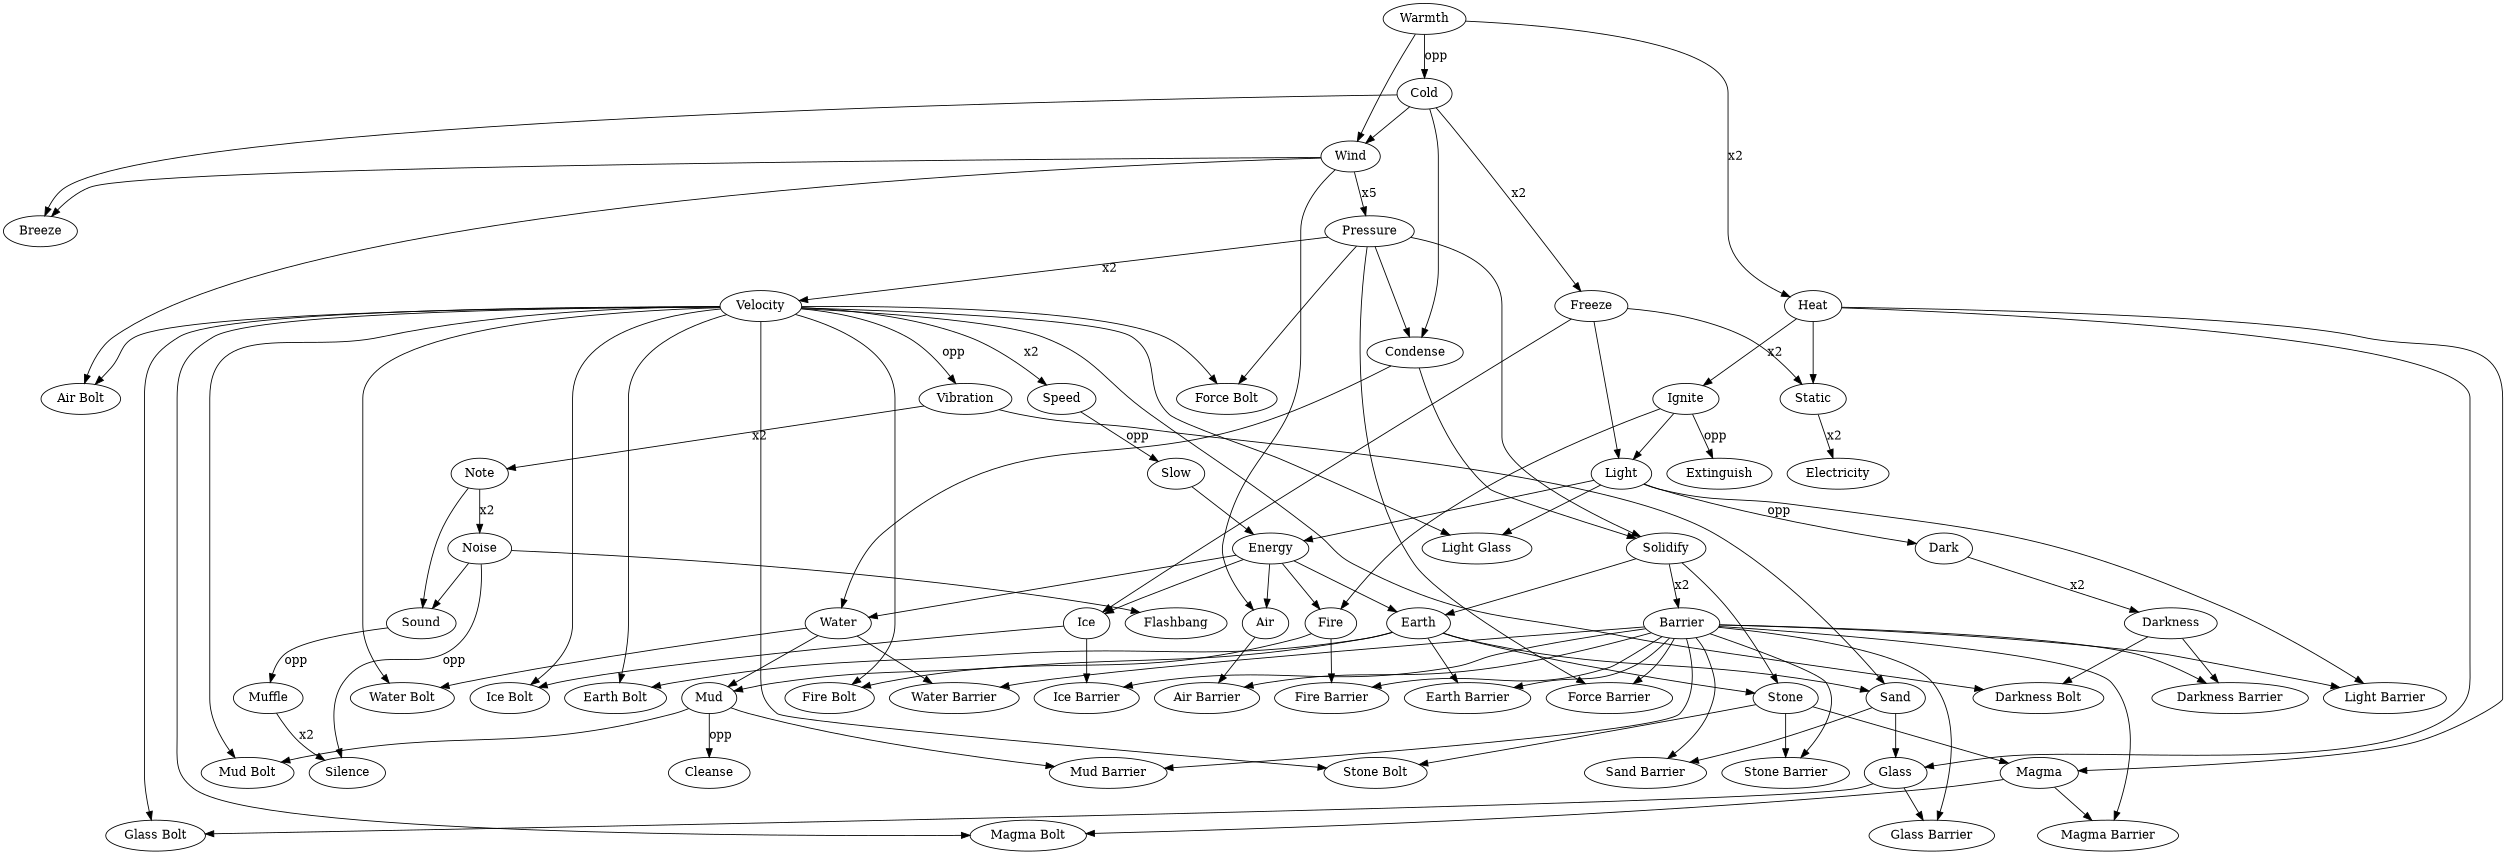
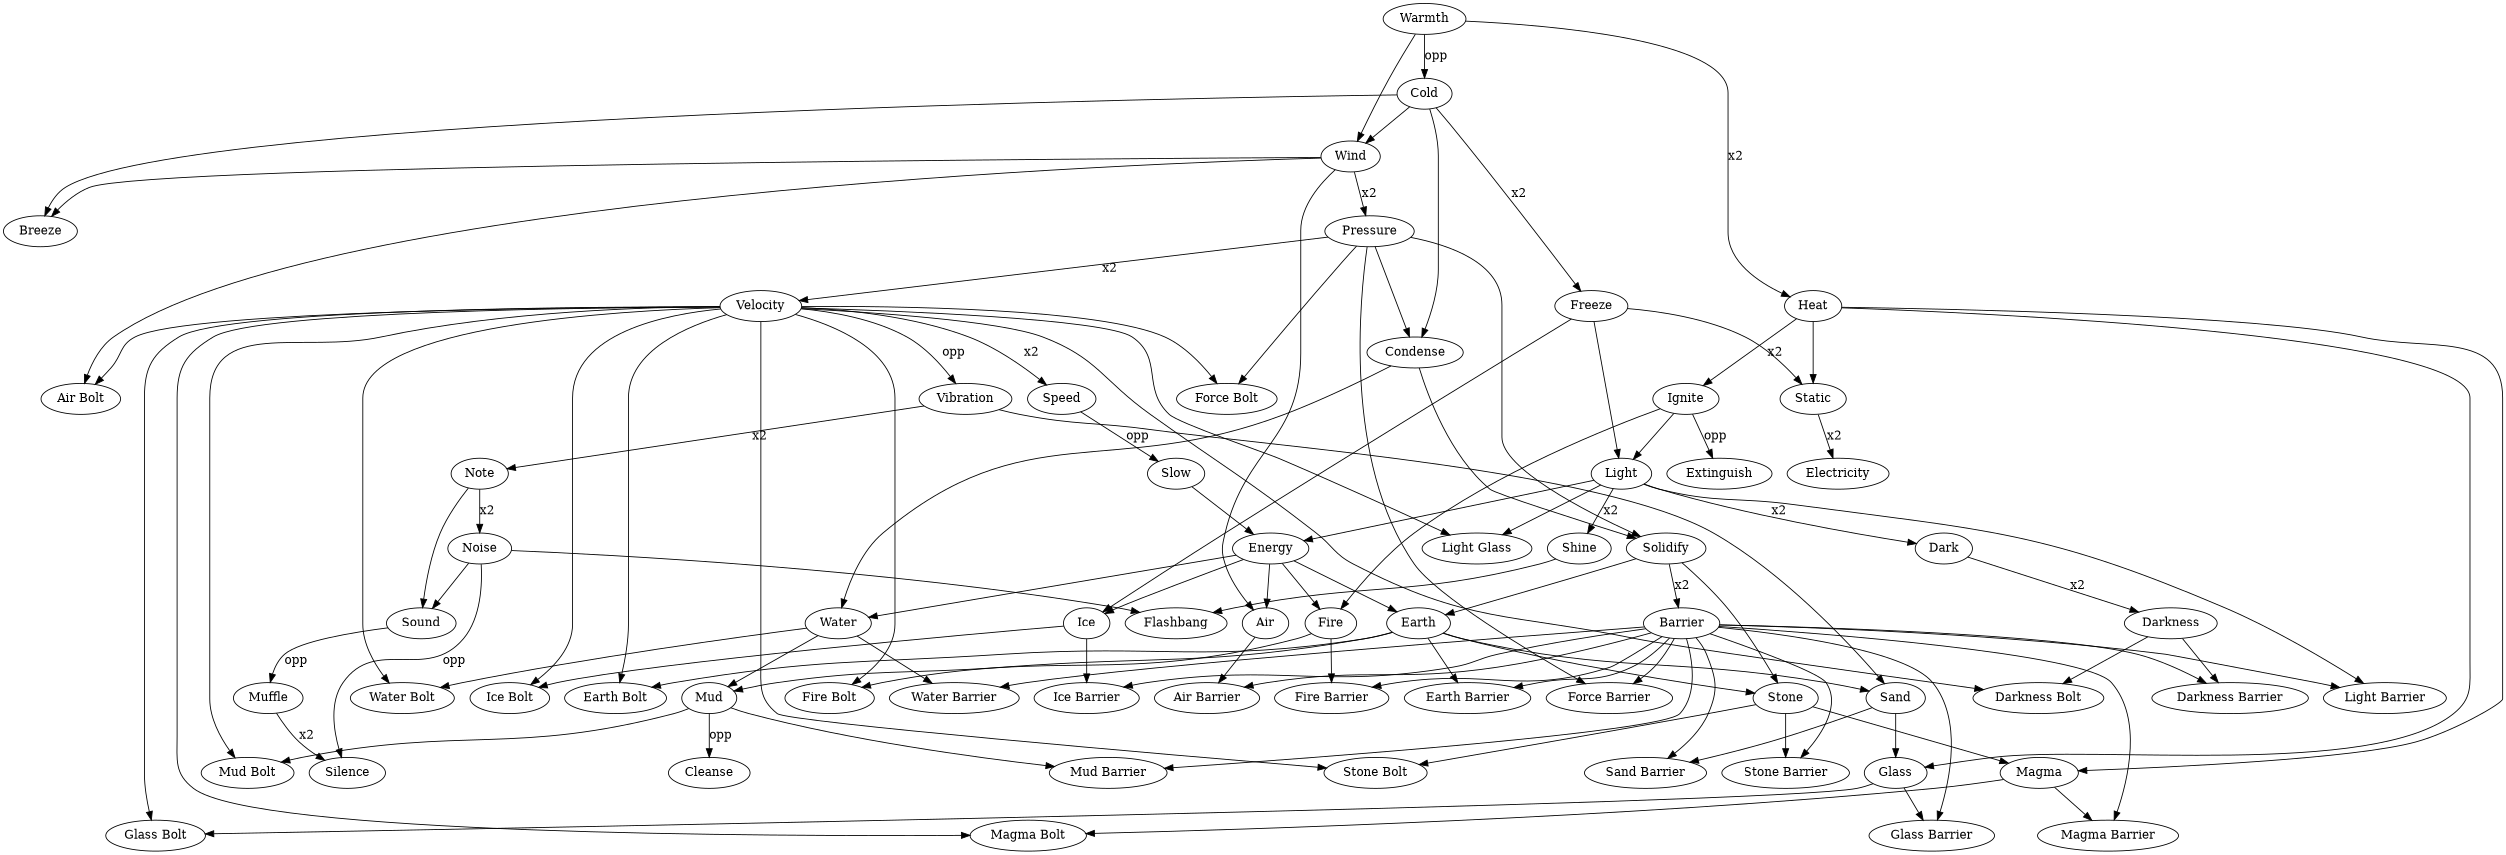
(1370, 194) -> (1370, 194)
(1779, 511) -> (1779, 511)
none -> (1579, 549)
